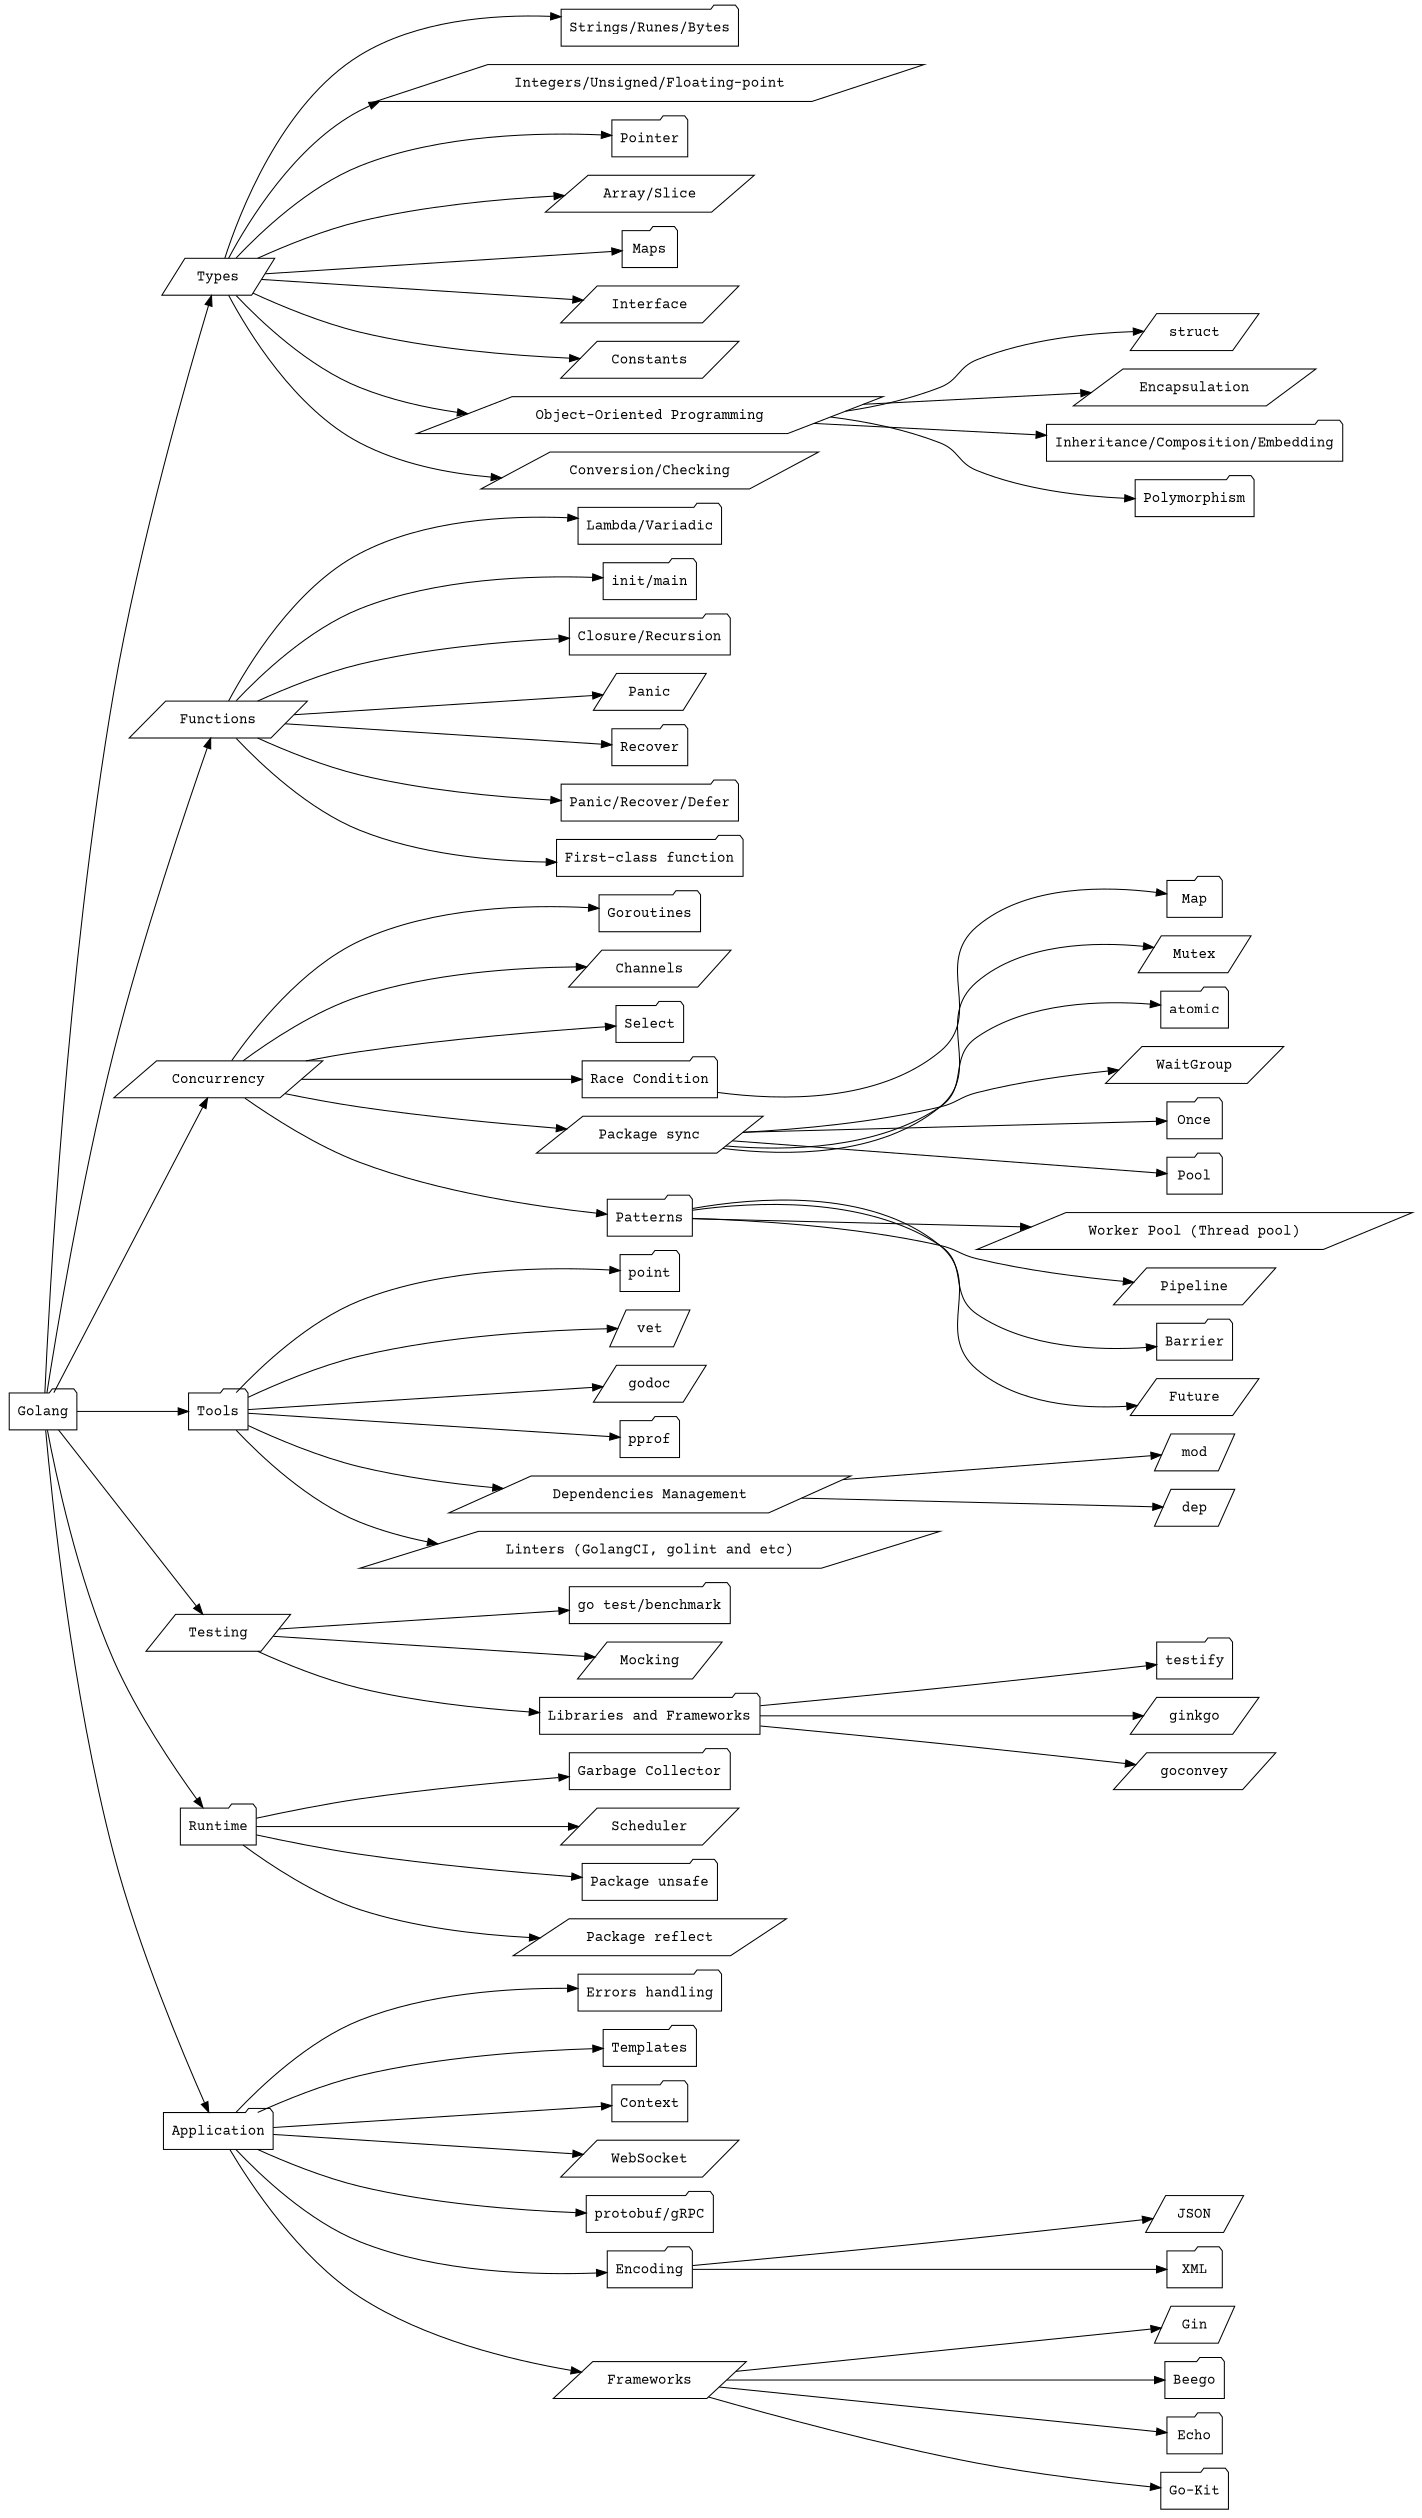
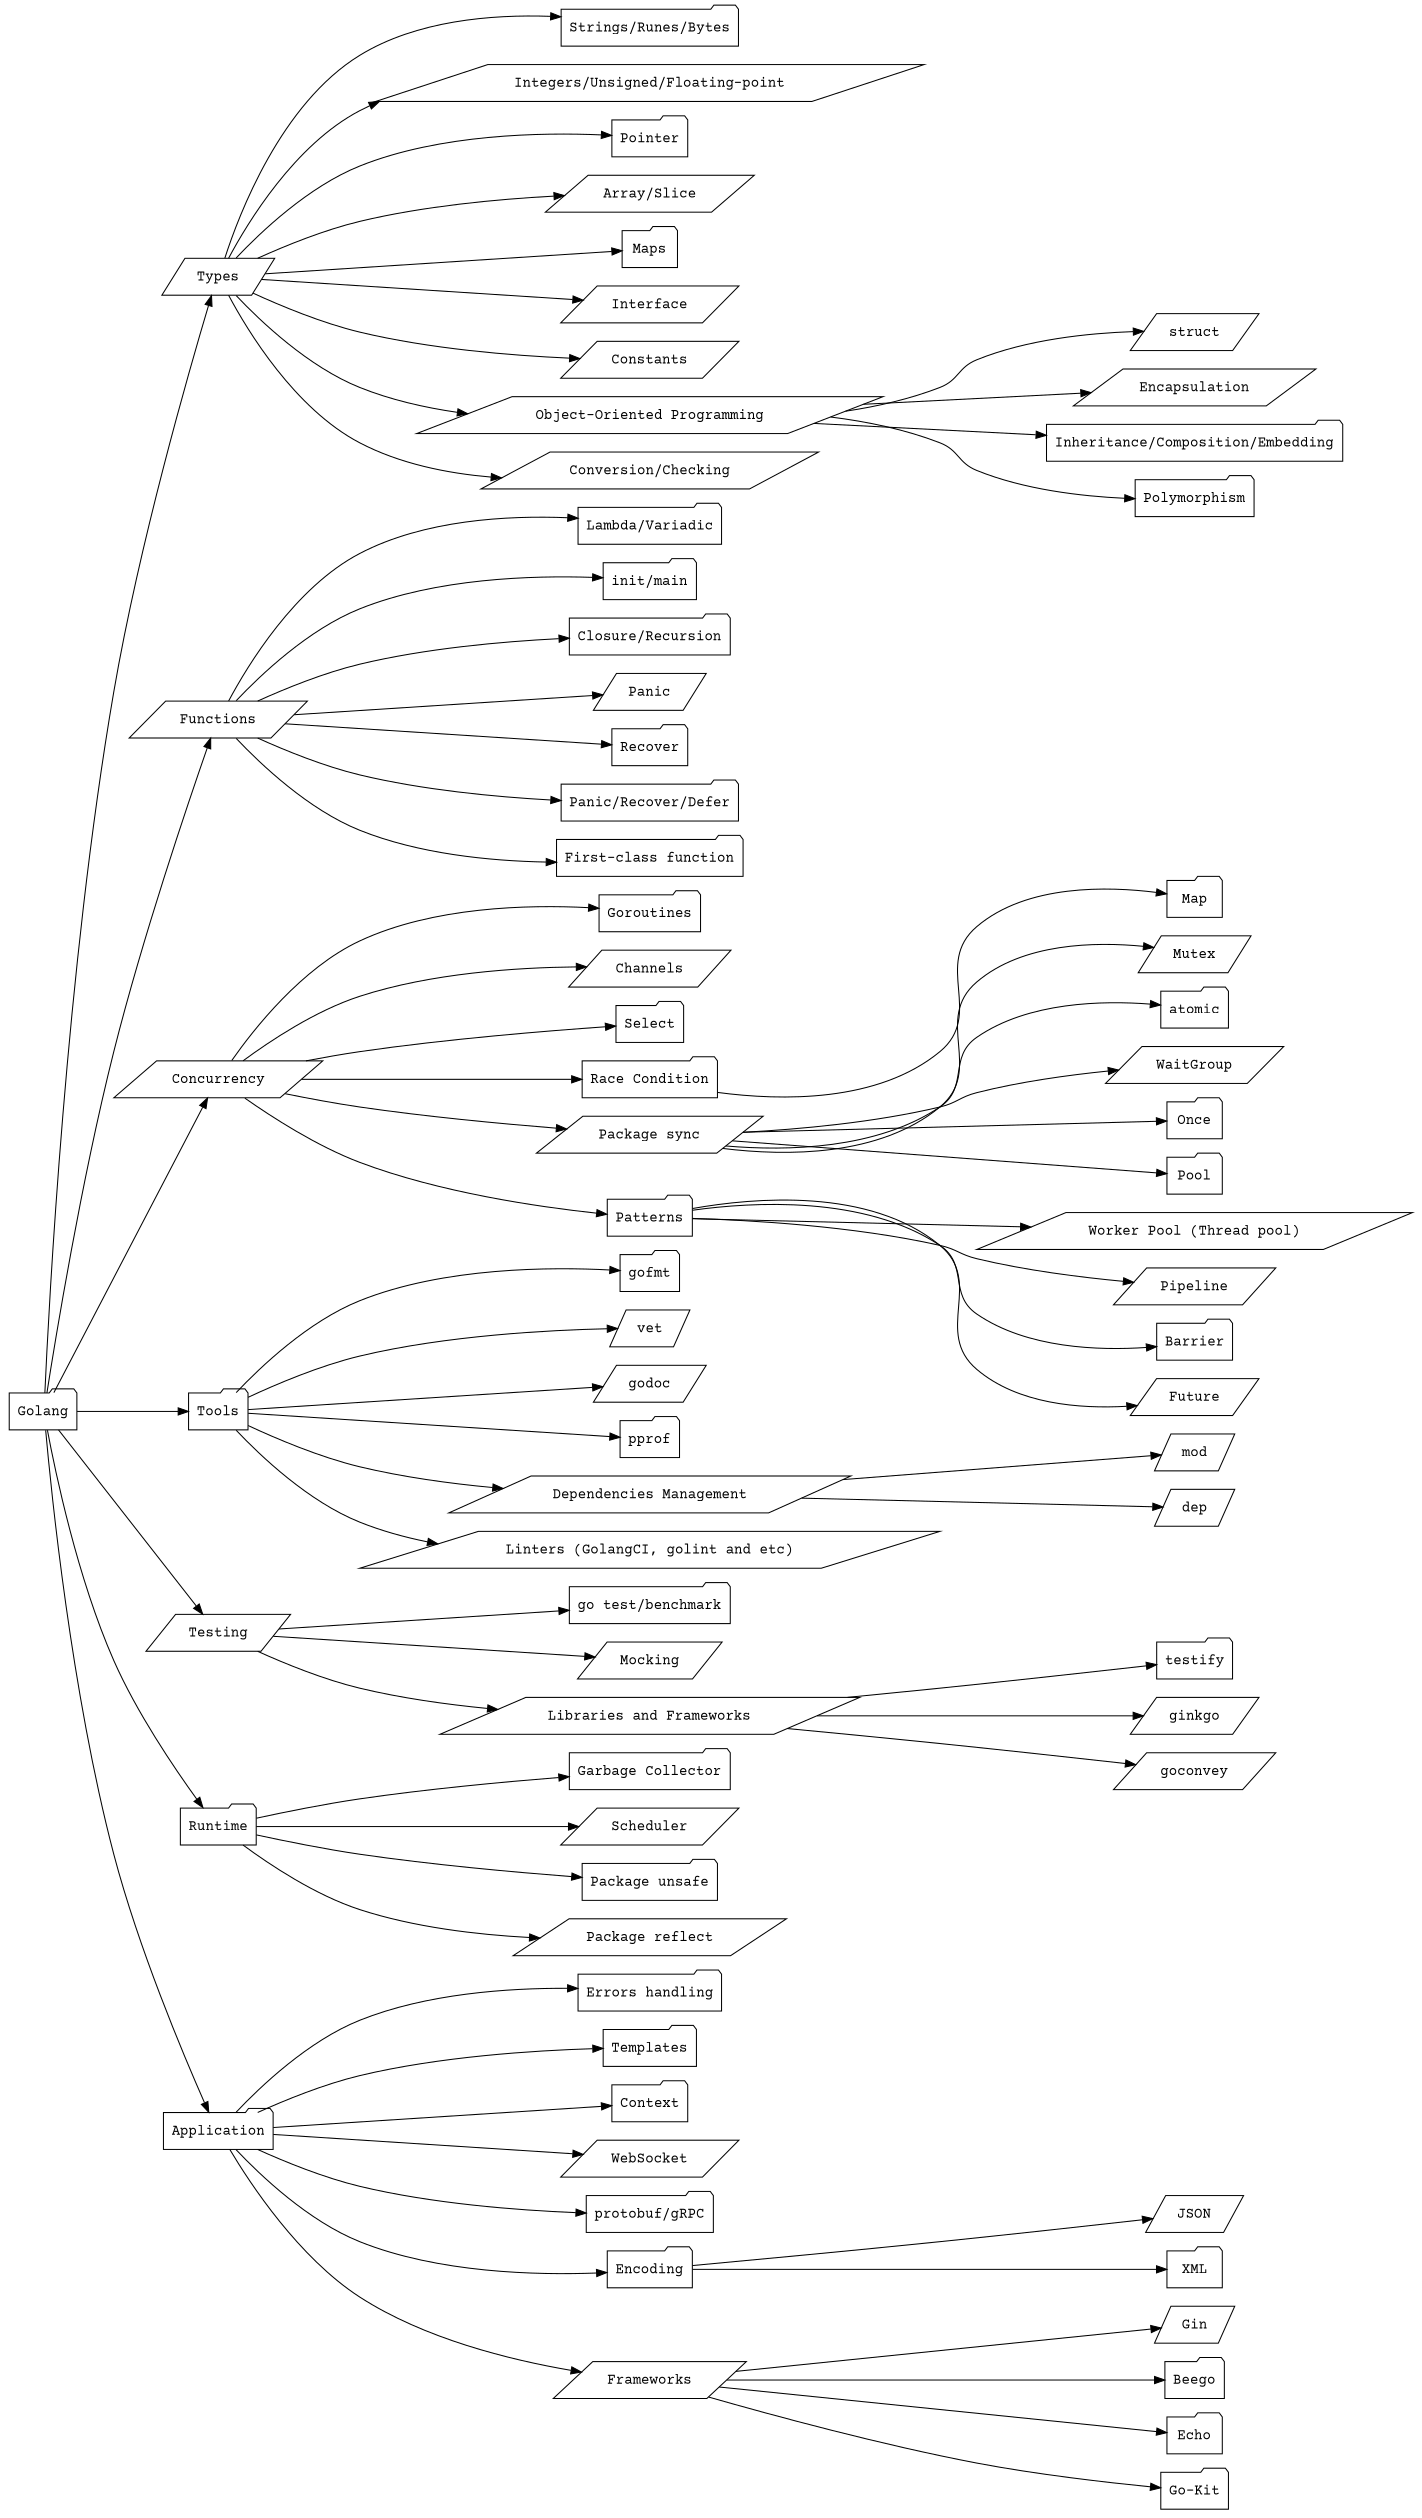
(650, 1273) -> (650, 1273)
(650, 1716) -> (650, 1716)
